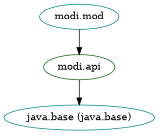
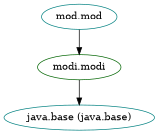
(79, 17) -> (79, 17)
(79, 67) -> (79, 67)
